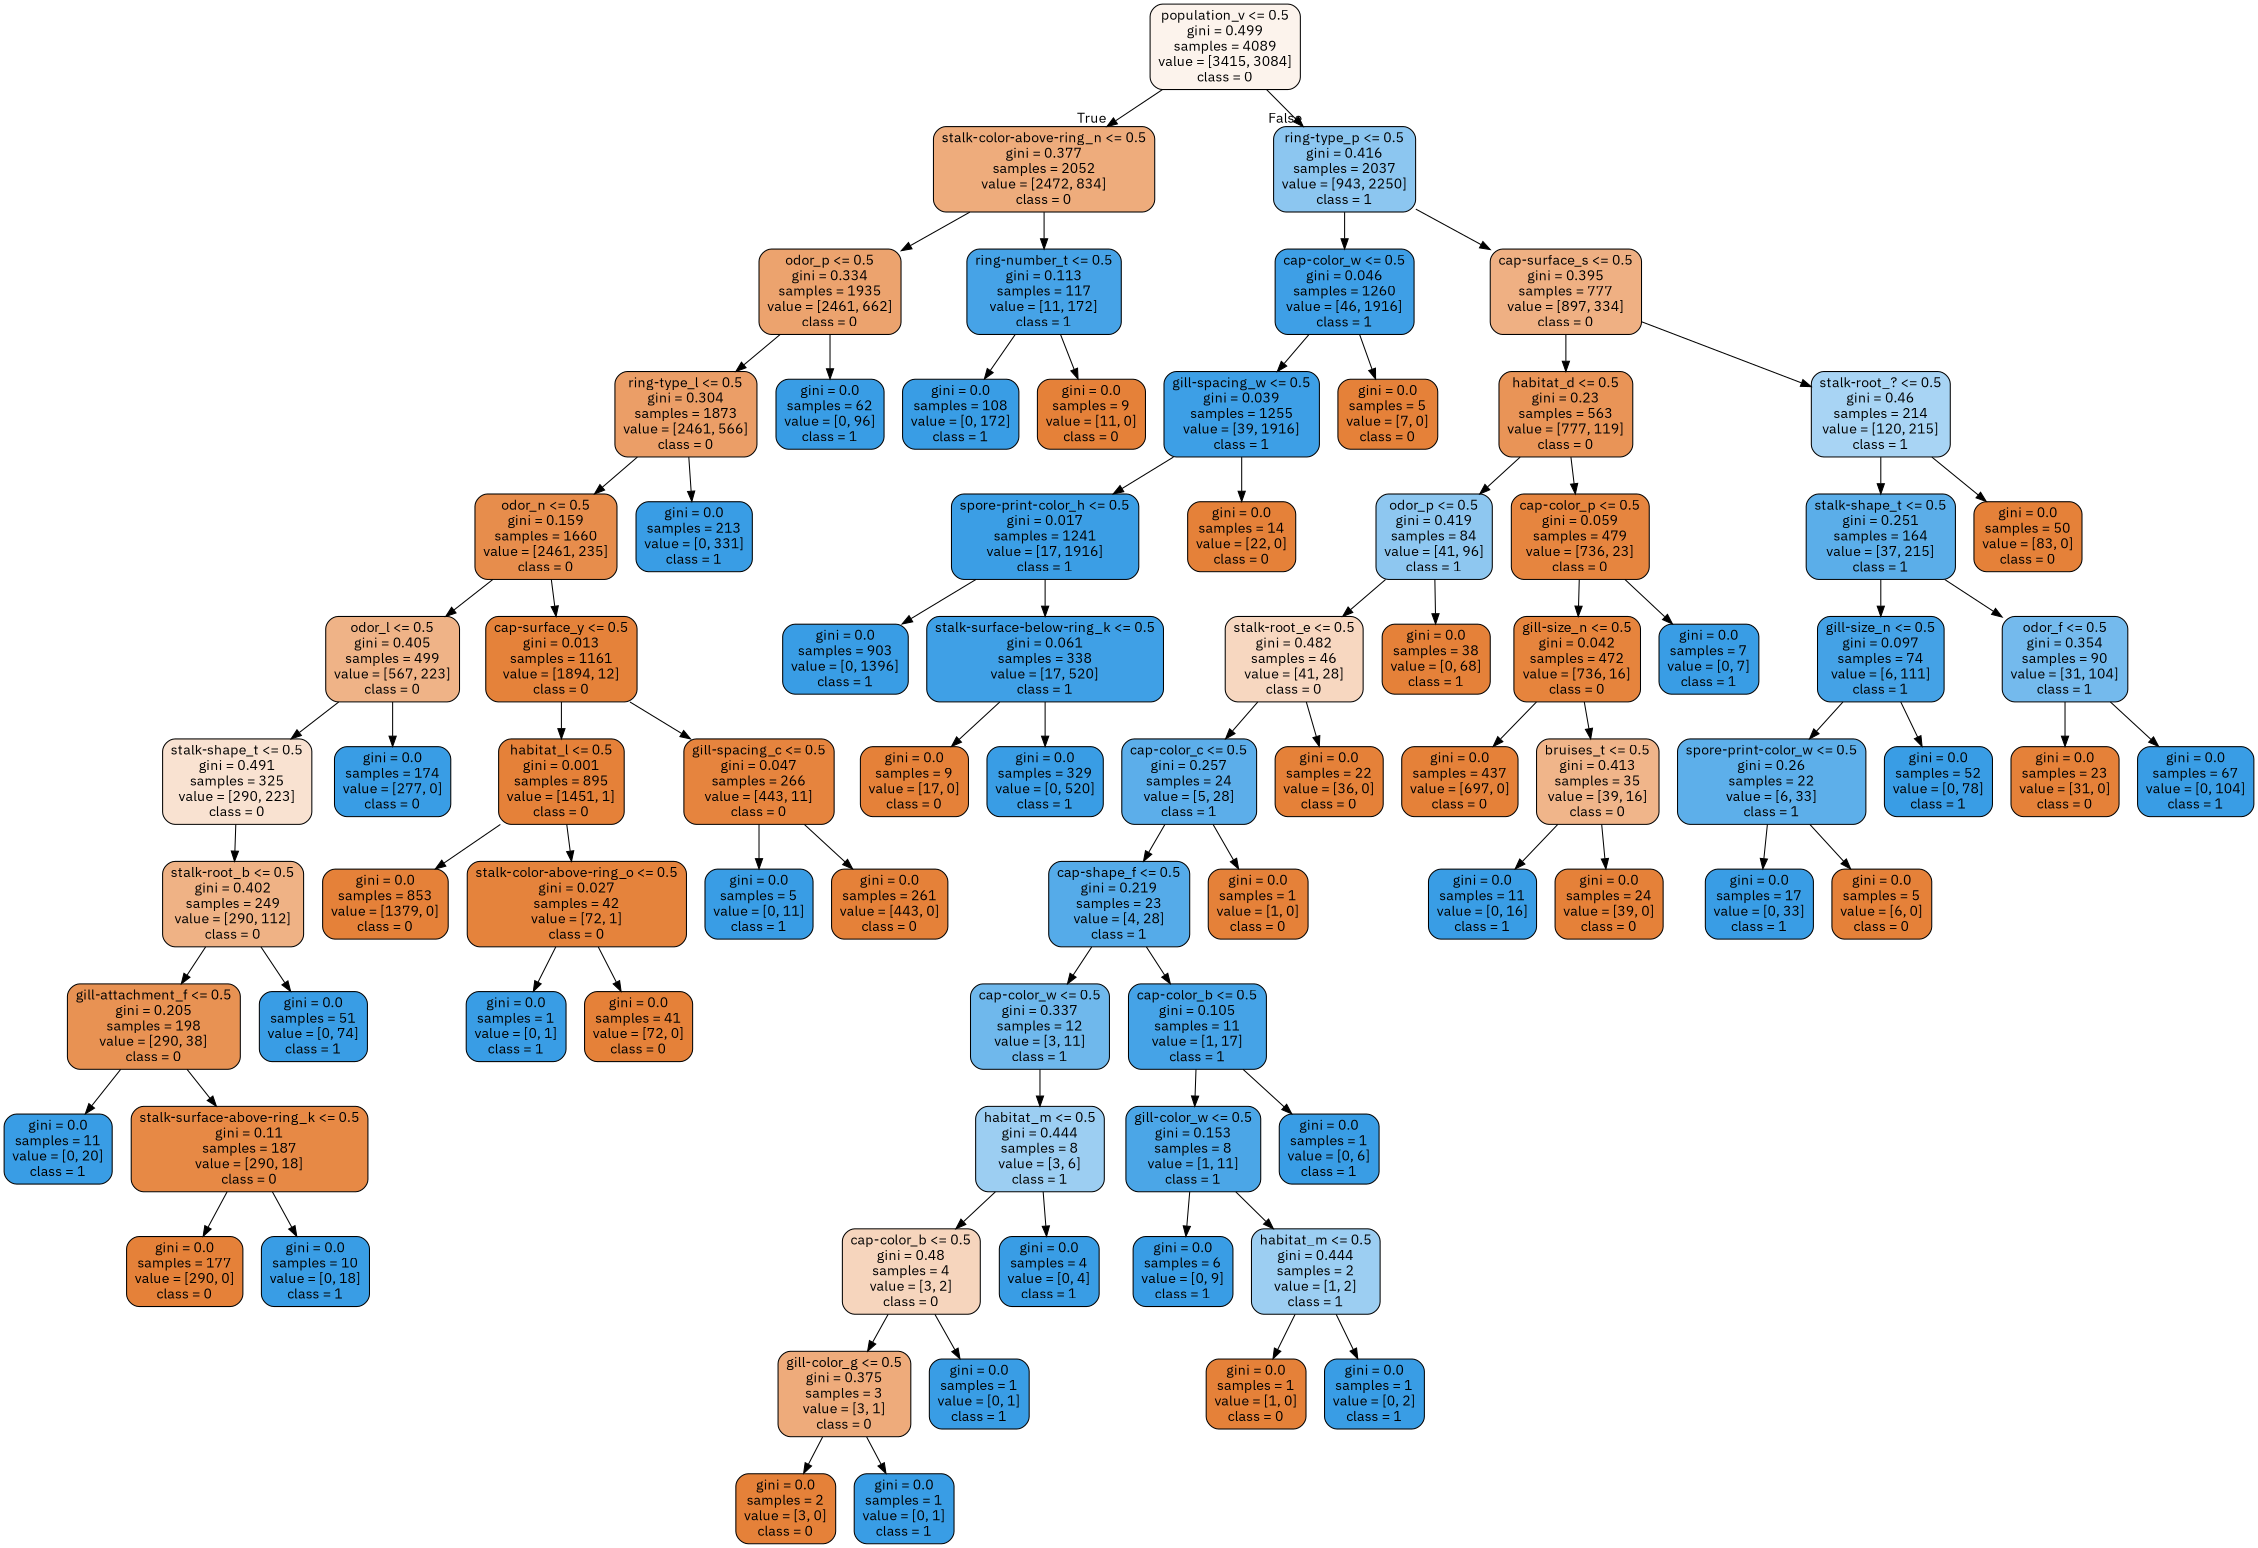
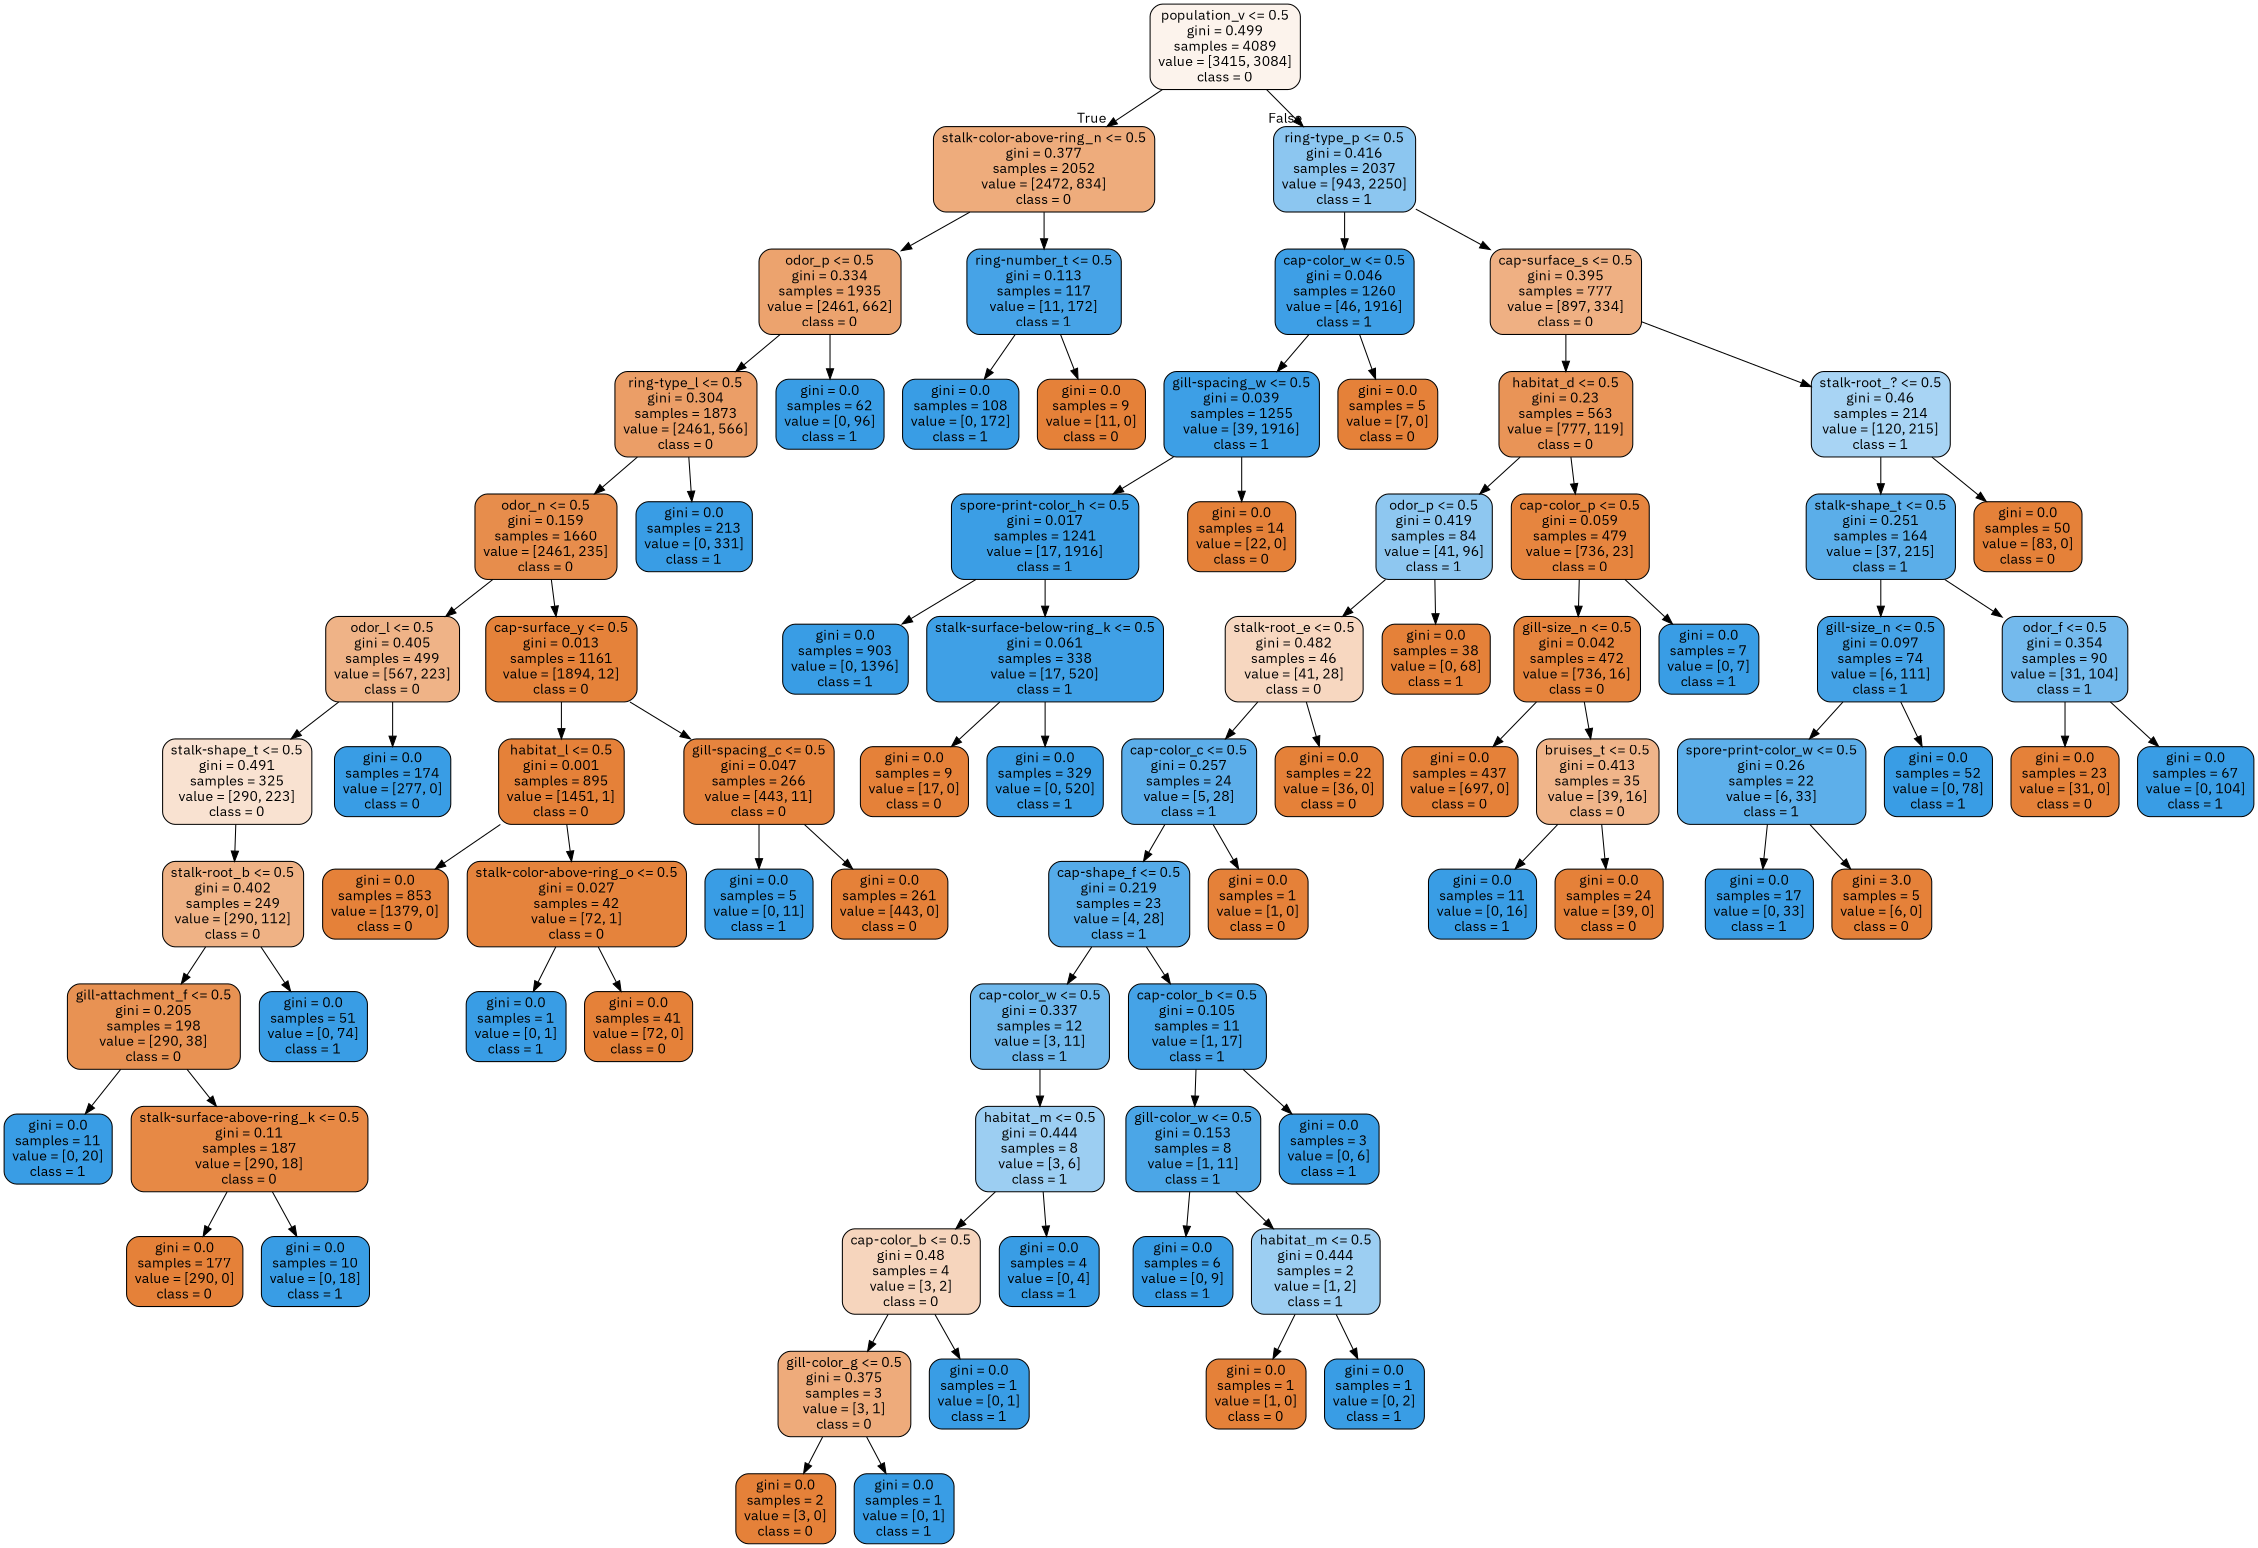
(1882, 904) -> (1882, 904)
(1329, 1149) -> (1329, 1149)
